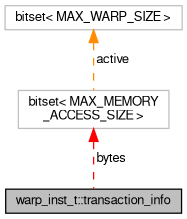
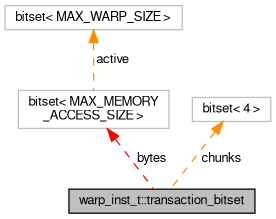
none -> (232, 109)
(94, 201) -> (162, 201)
